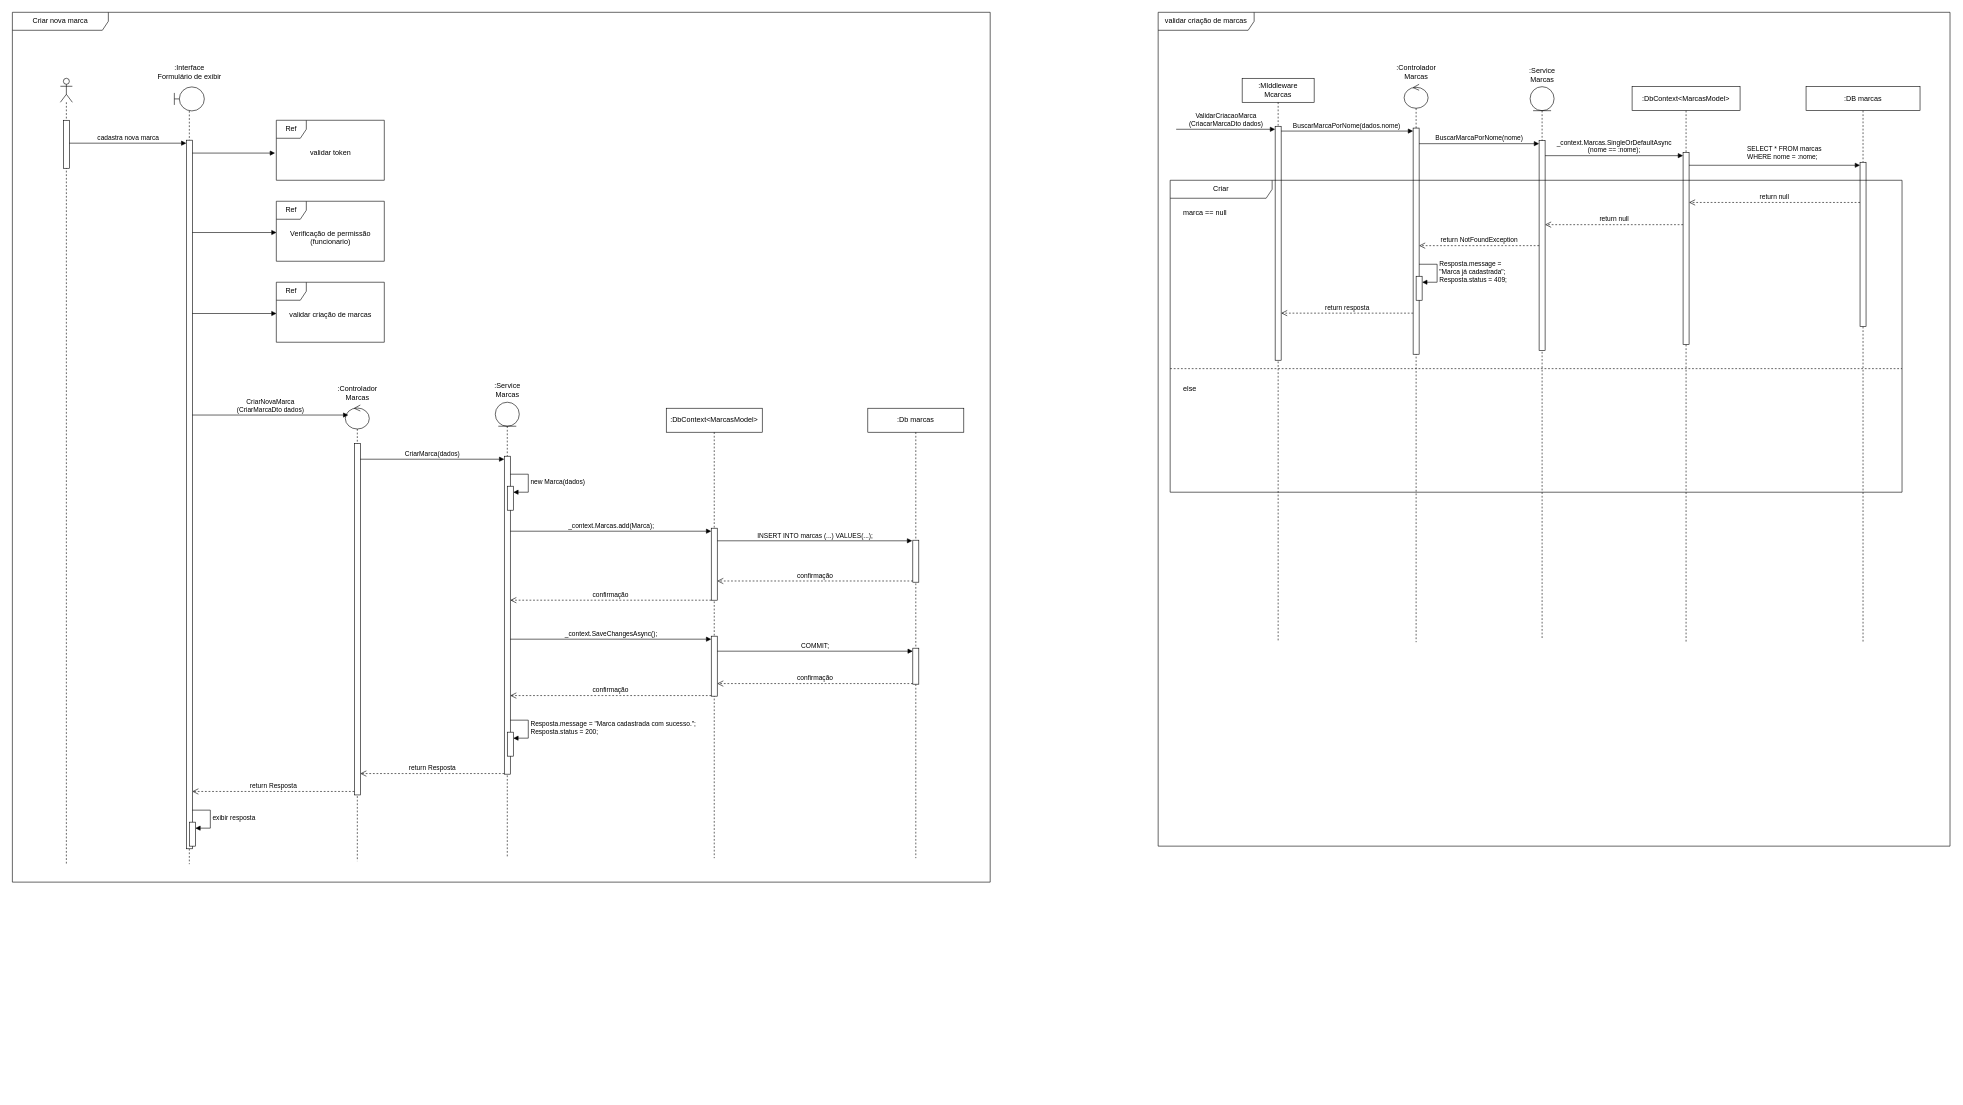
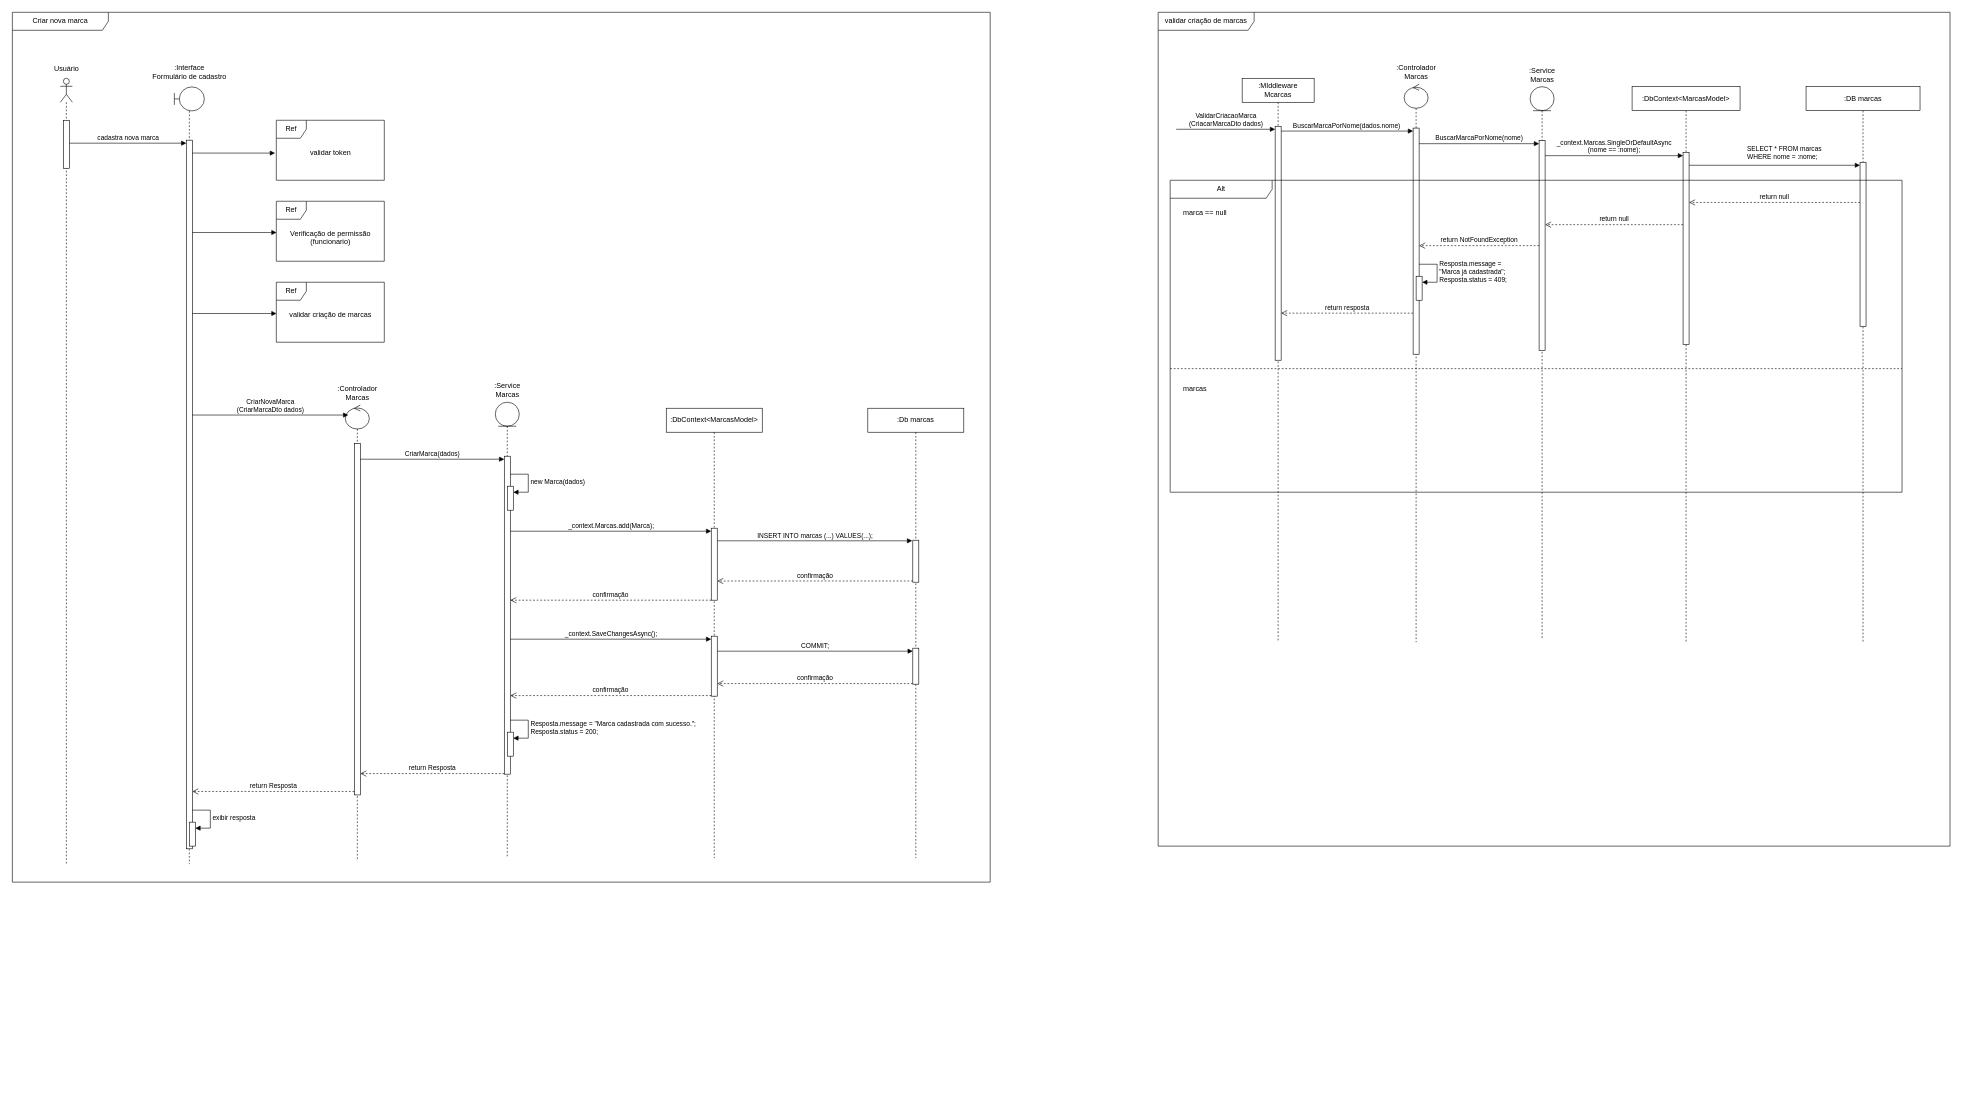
none -> (66, 69)
(190, 72) -> (190, 72)
(1221, 189) -> (1221, 189)
(1191, 389) -> (1196, 389)
